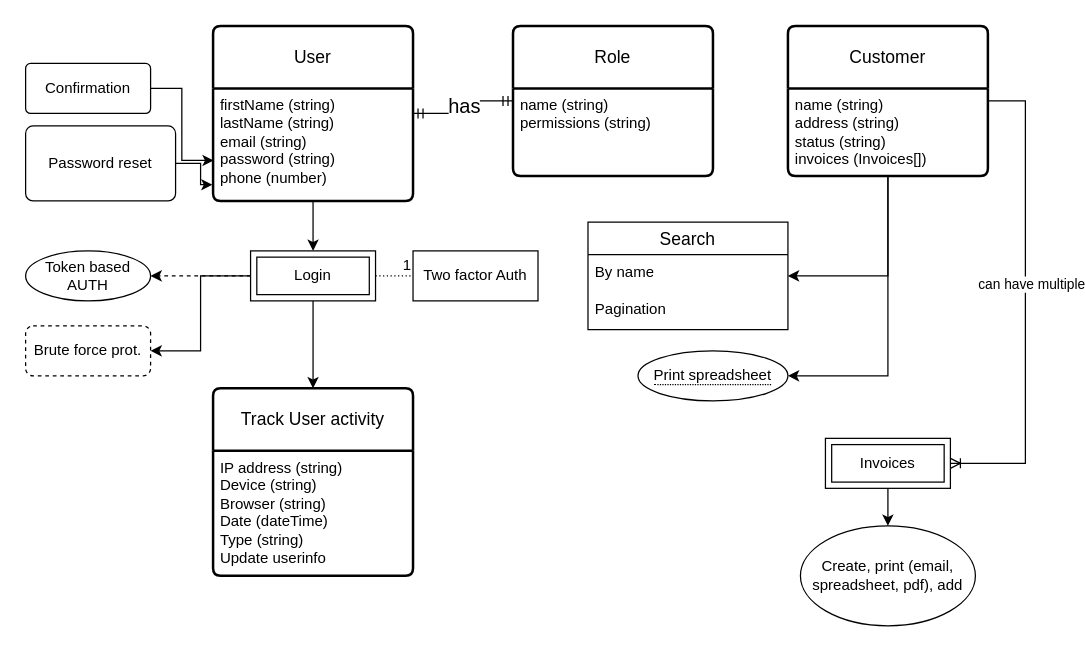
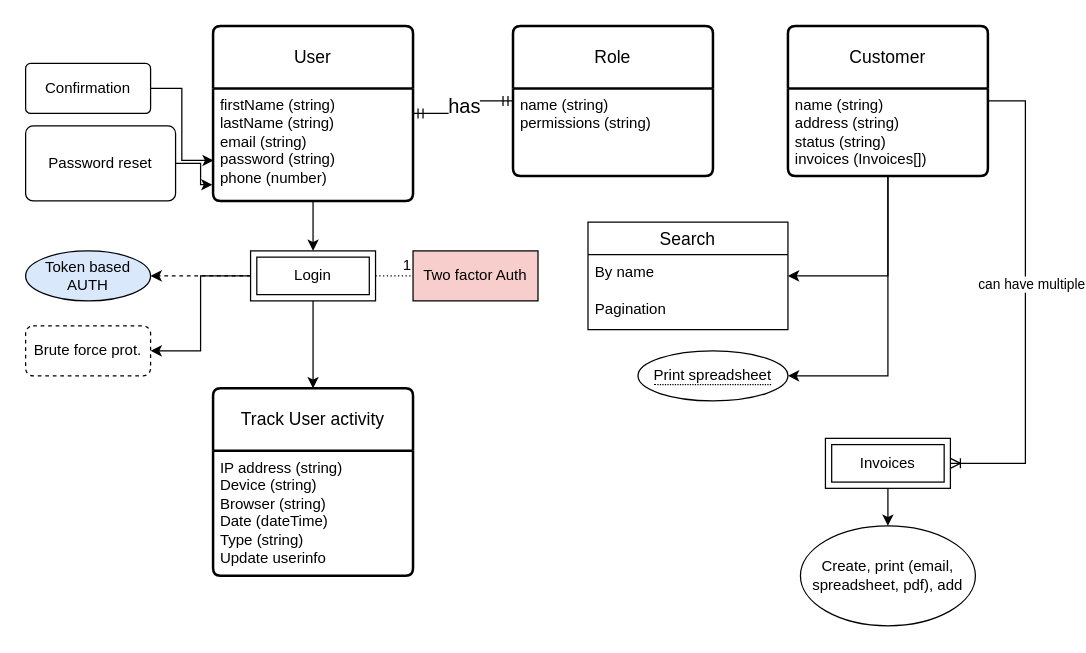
(88, 276) -> (88, 276)
(476, 276) -> (476, 276)
